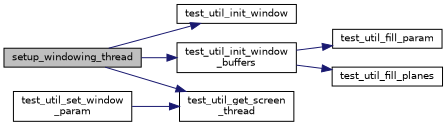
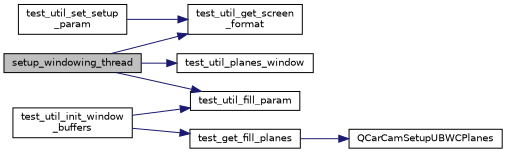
(237, 14) -> (245, 63)
(154, 58) -> (154, 81)
(387, 77) -> (245, 139)
(73, 106) -> (73, 19)
(237, 106) -> (245, 19)
none -> (426, 139)
